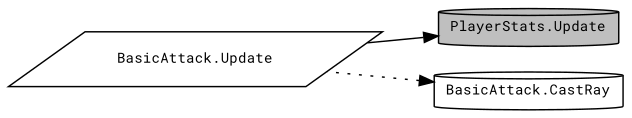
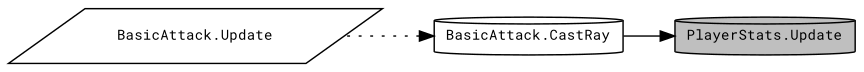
(396, 40) -> (642, 36)
